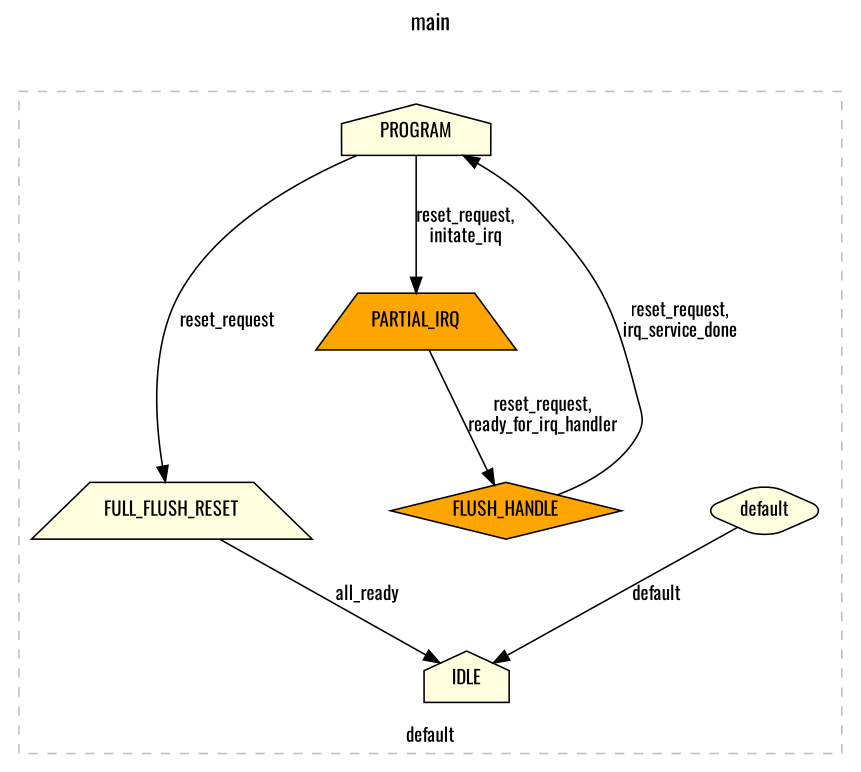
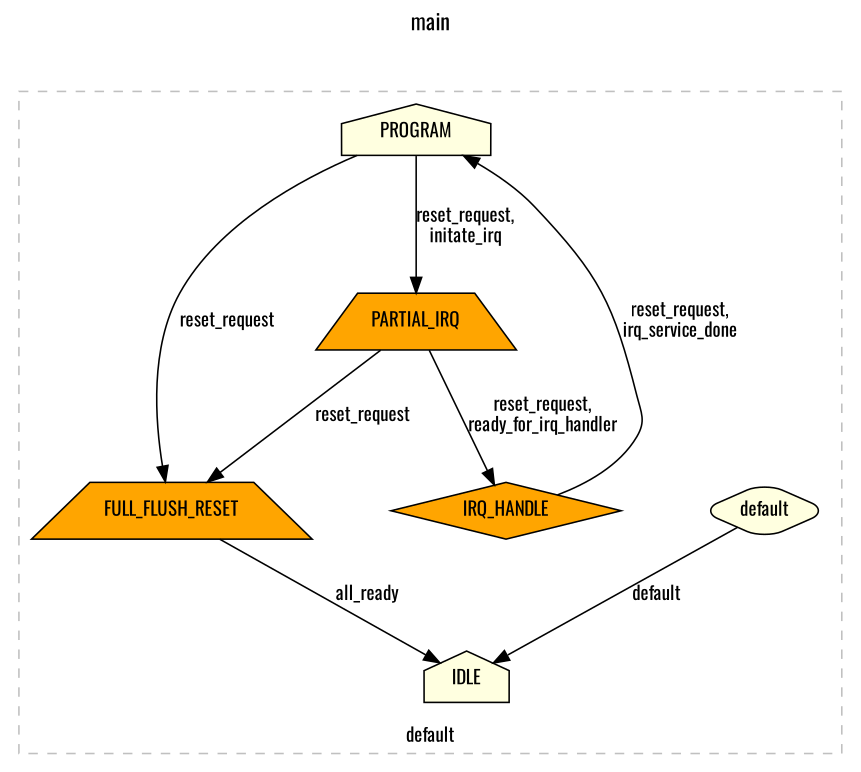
none -> (300, 411)
(172, 511) -> (172, 511)
(506, 511) -> (506, 511)
